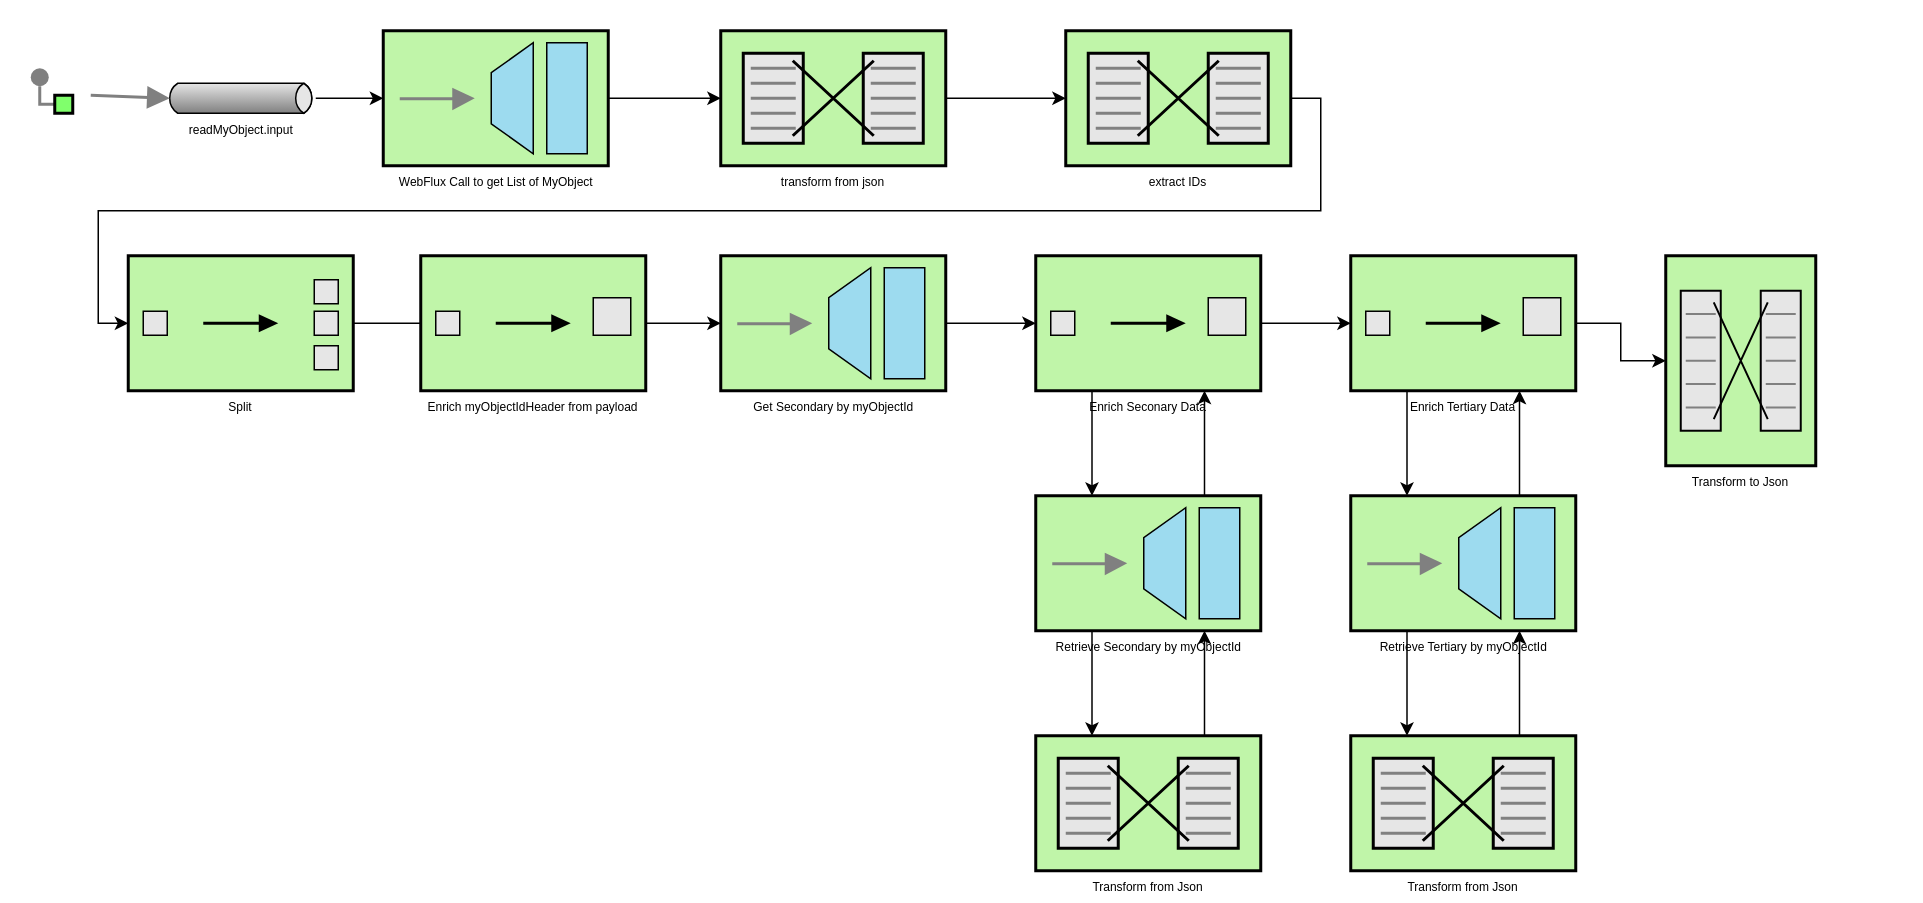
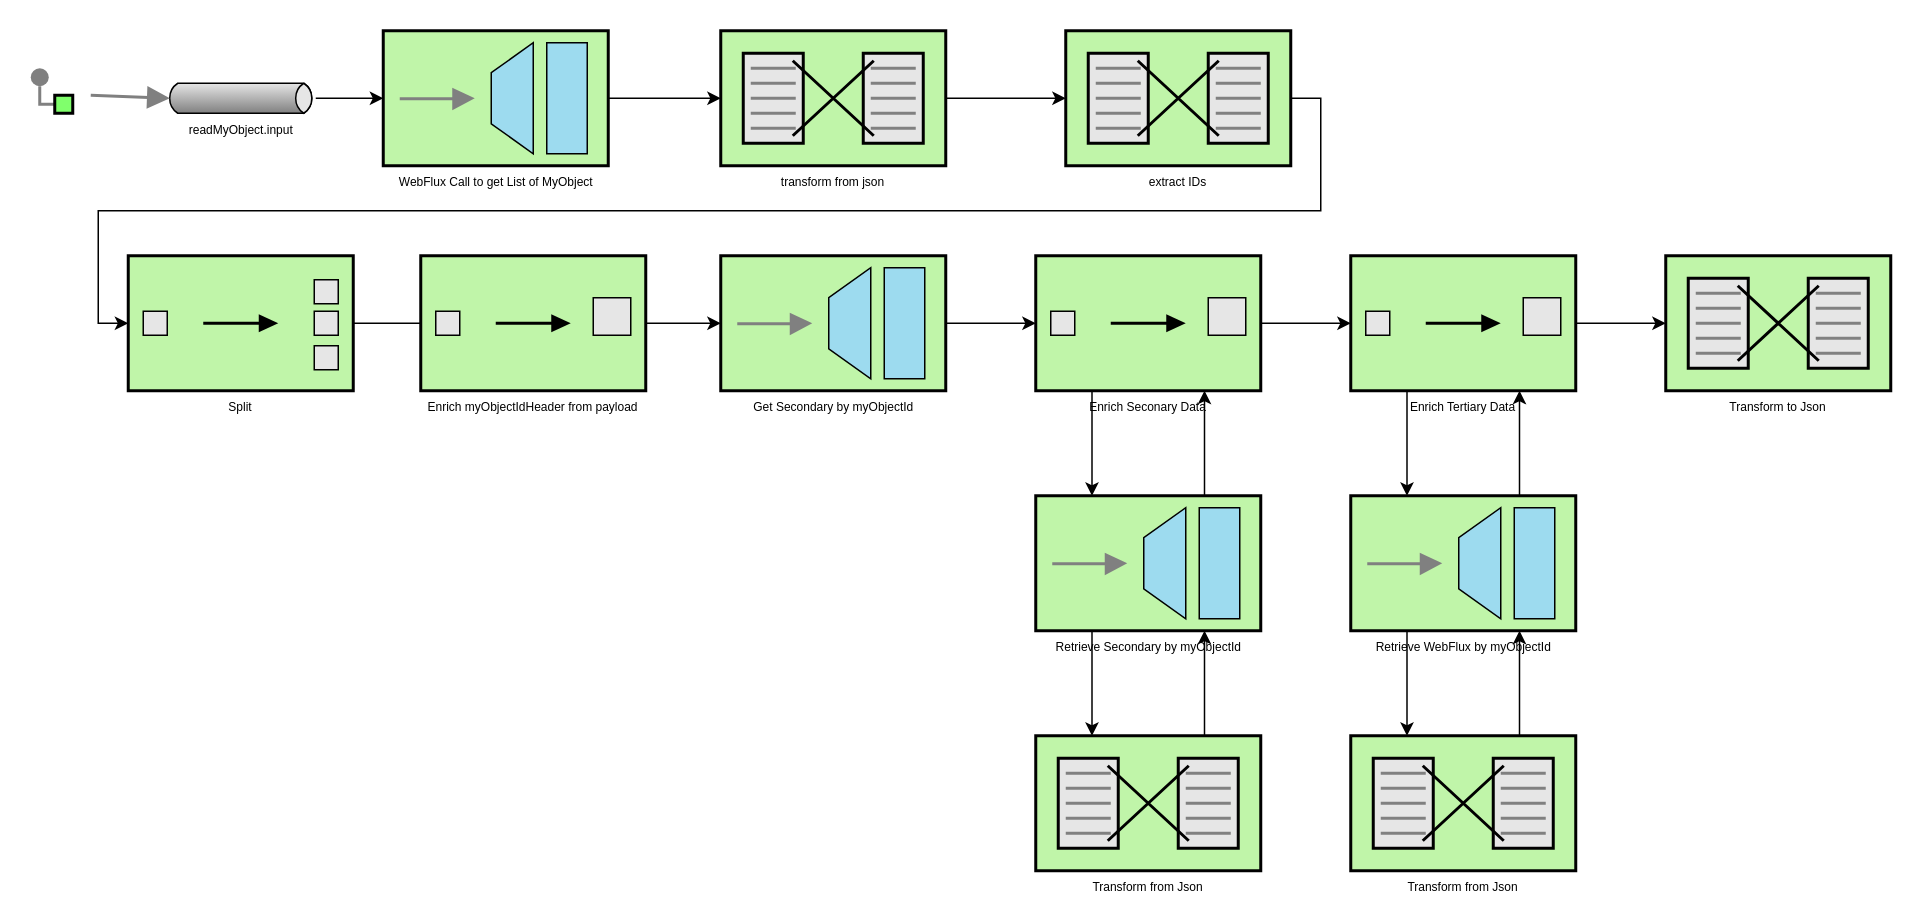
(1741, 361) -> (1778, 323)
(1464, 648) -> (1464, 648)
